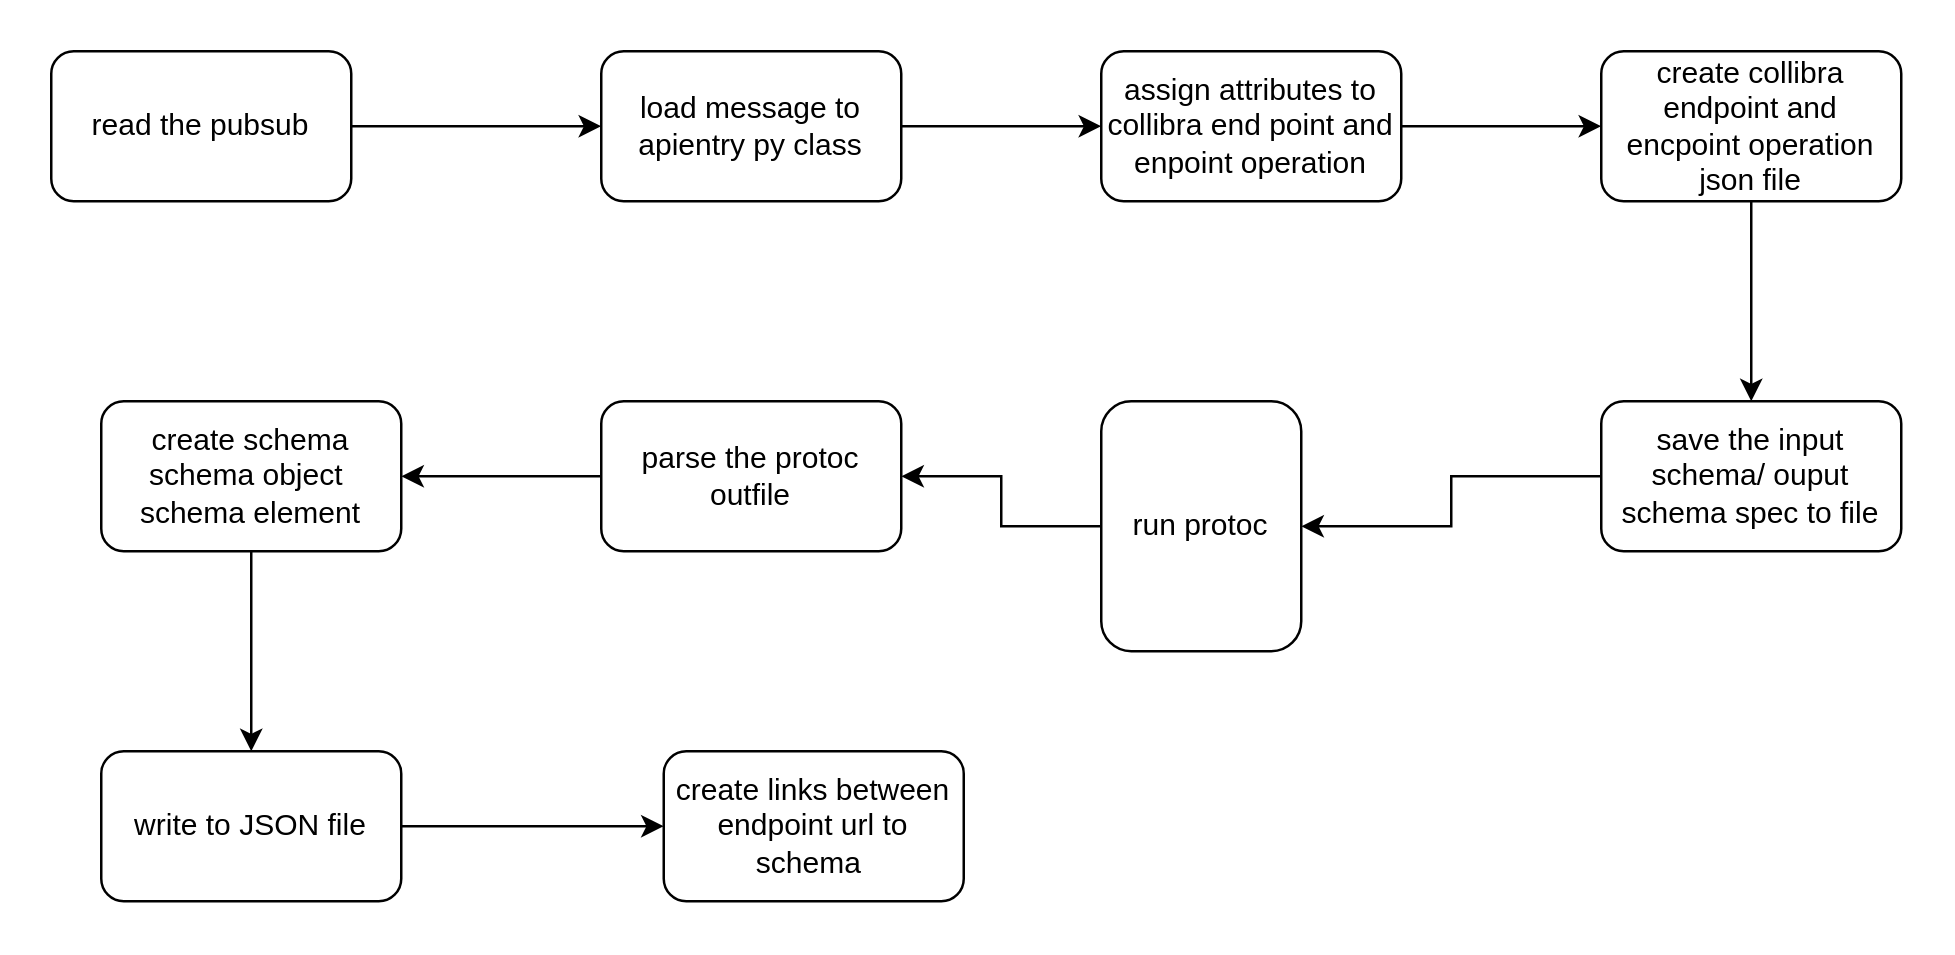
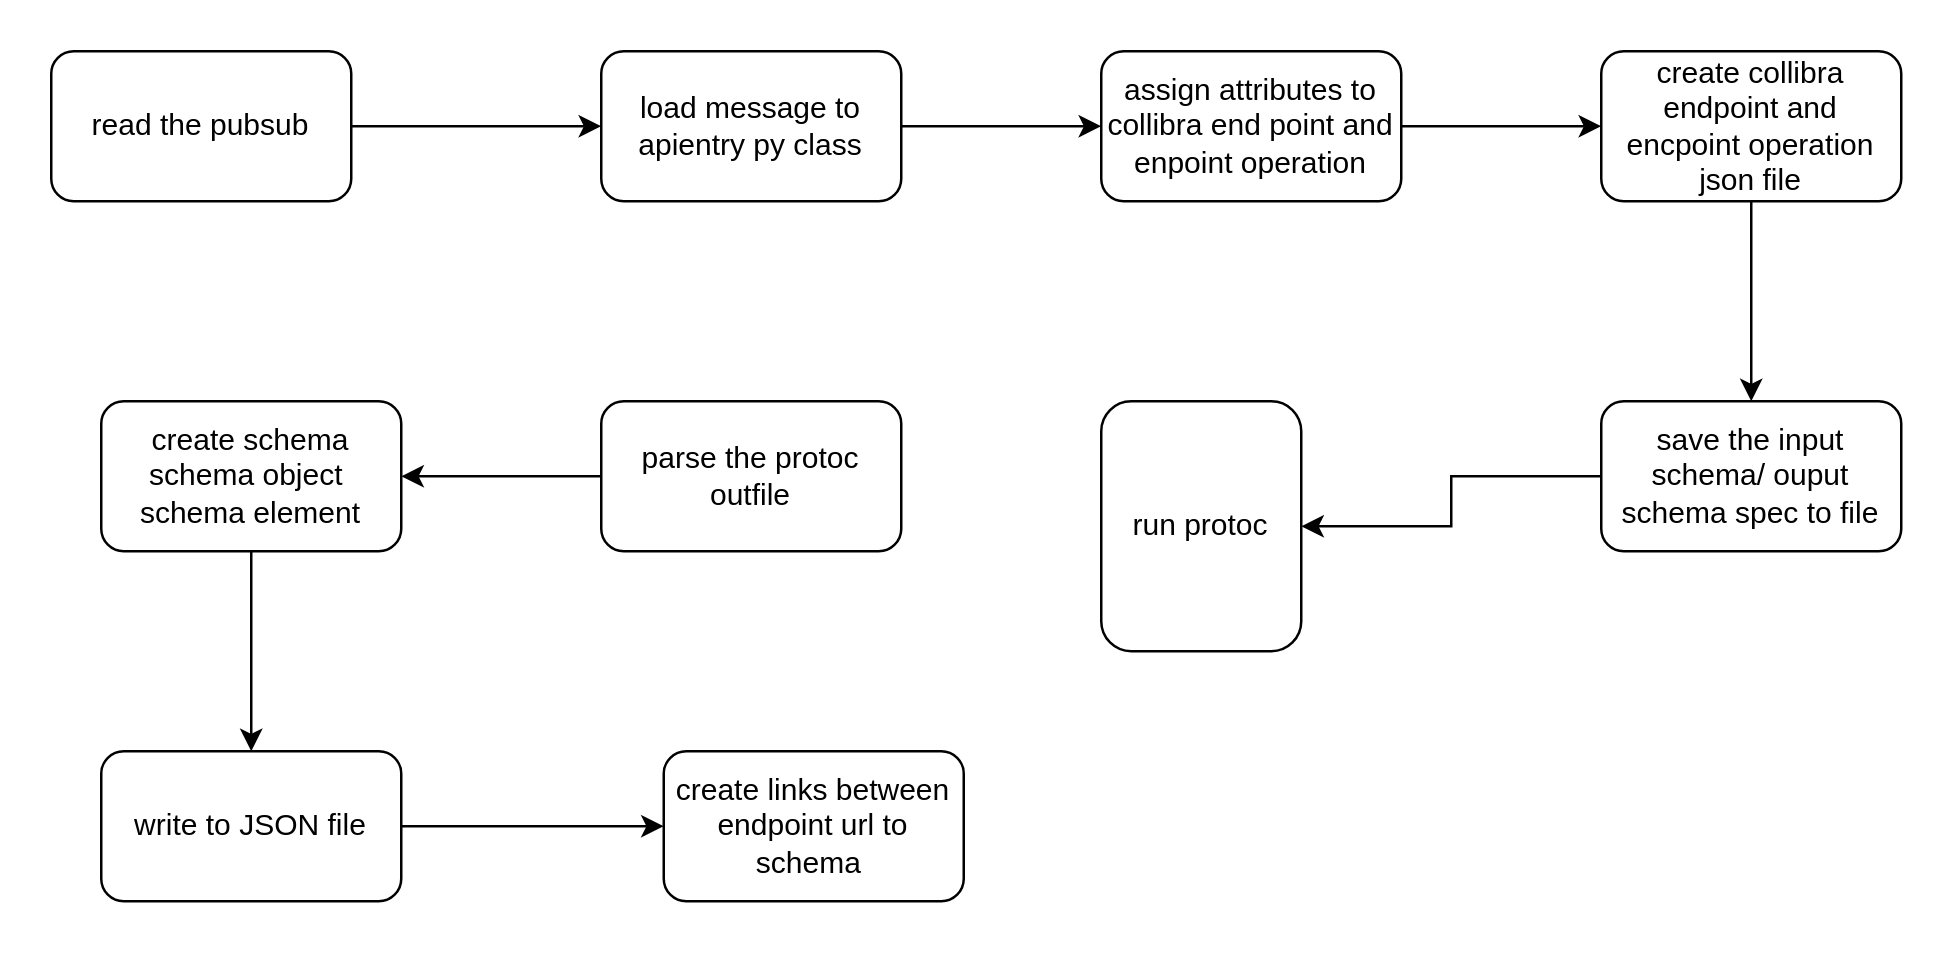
(1001, 509) -> none
